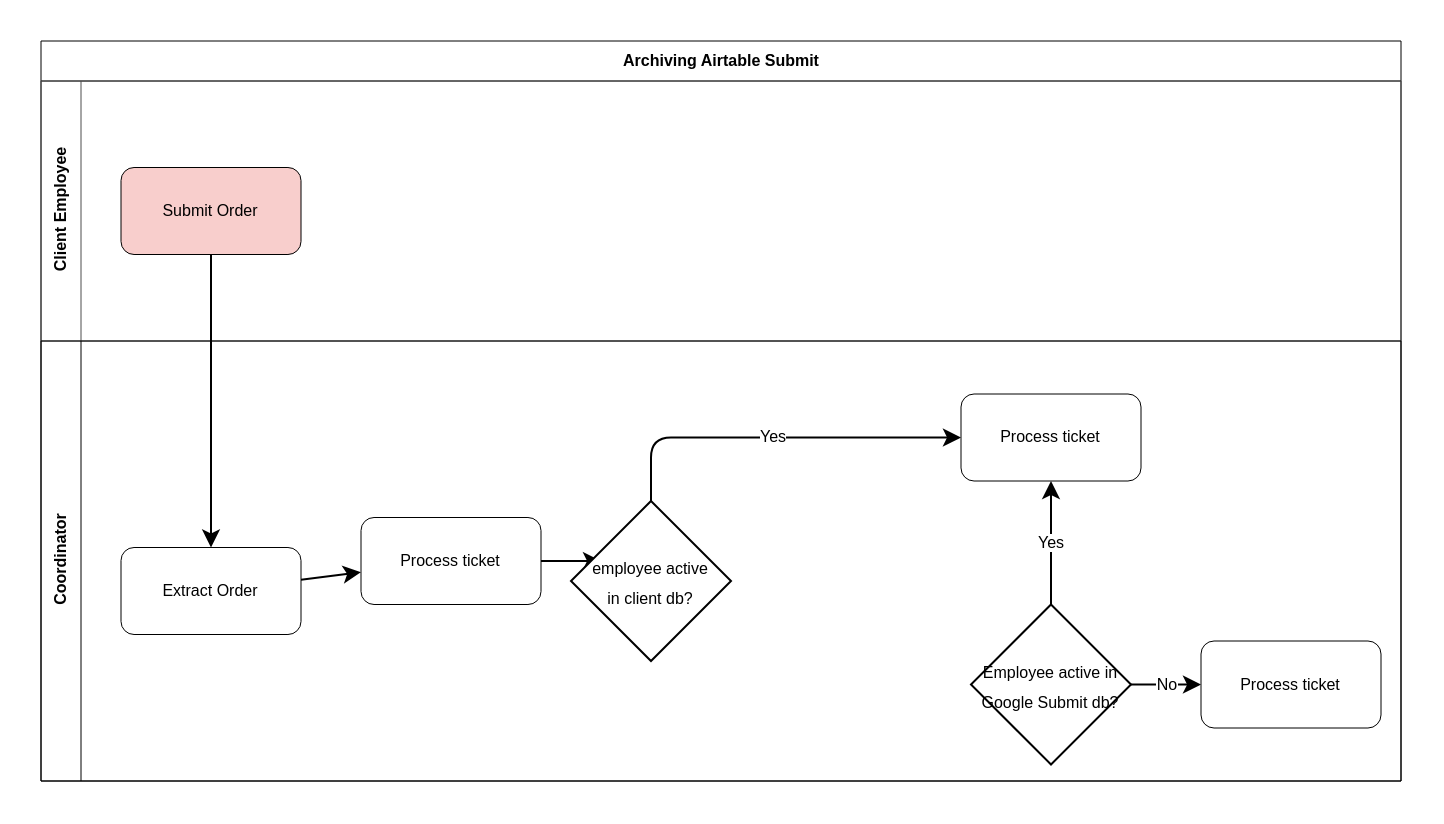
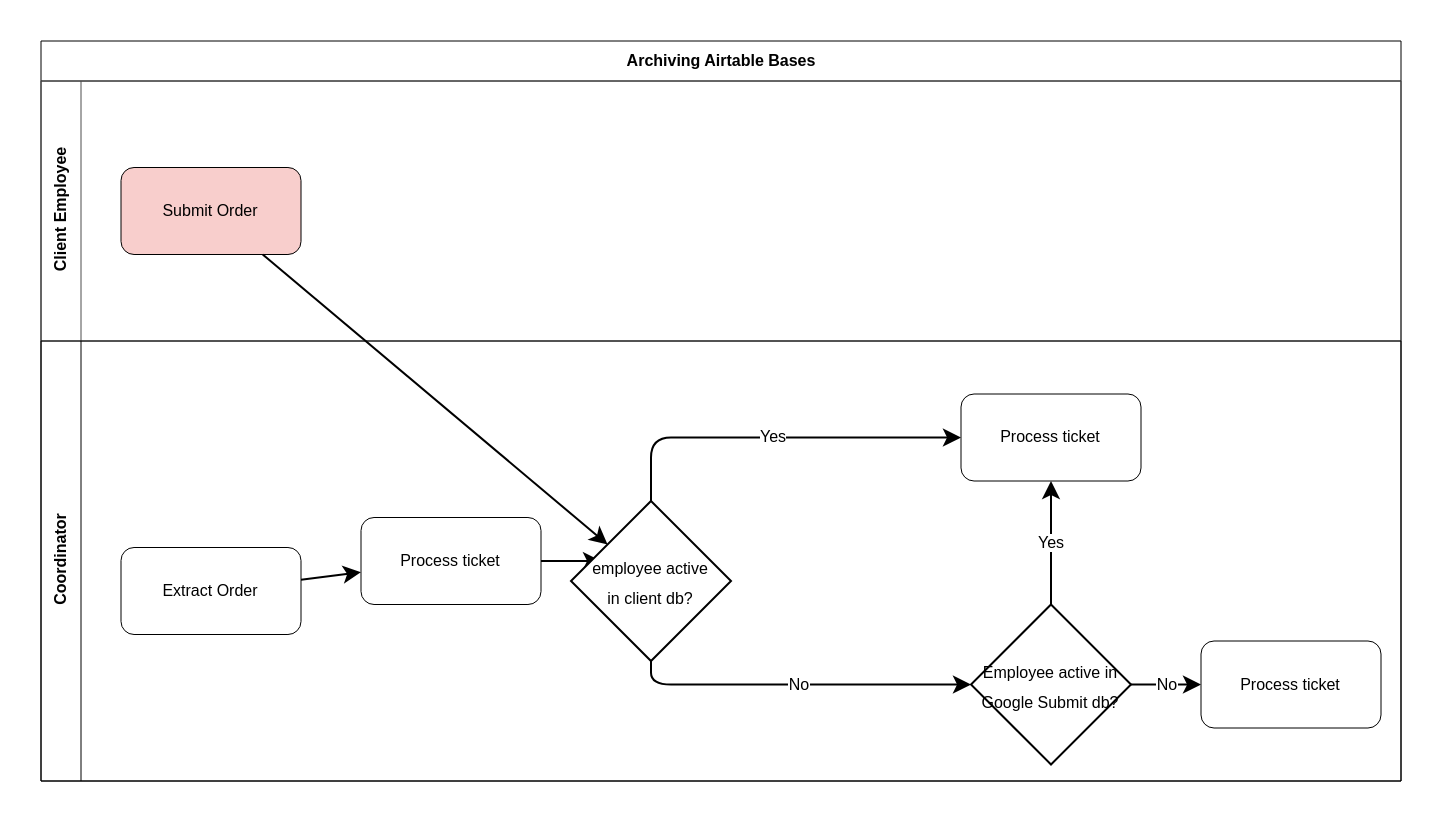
(722, 61) -> (722, 61)
(211, 395) -> (430, 395)
none -> (797, 685)
